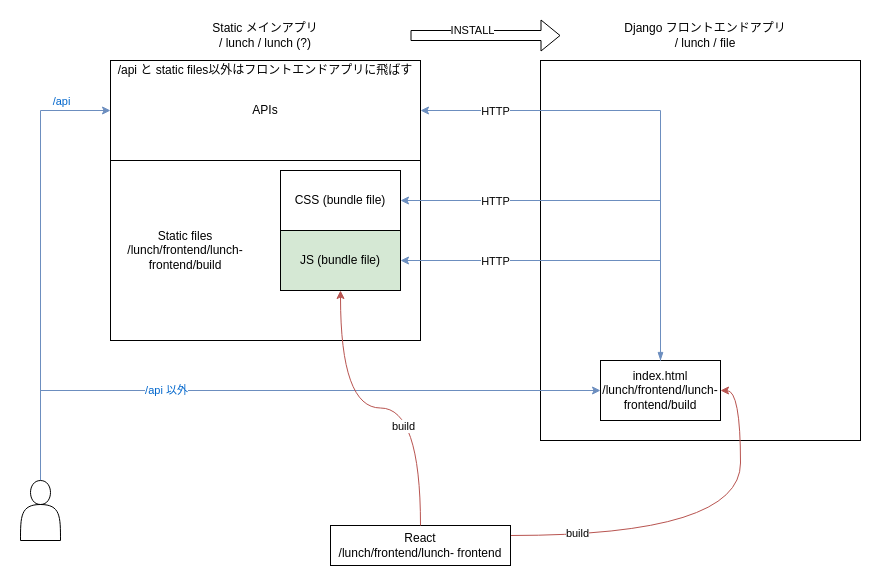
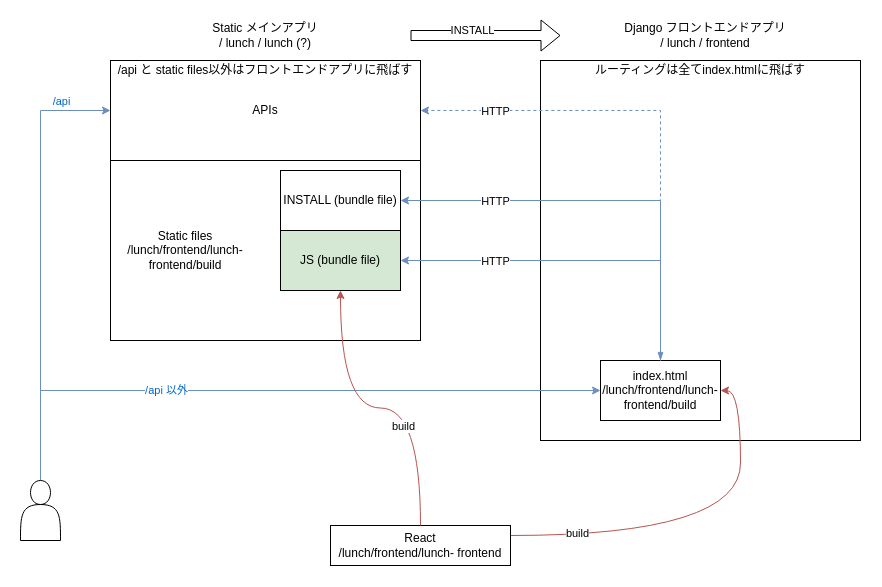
(706, 36) -> (706, 36)
none -> (701, 71)
(629, 111) -> (629, 111)
(341, 201) -> (341, 201)
